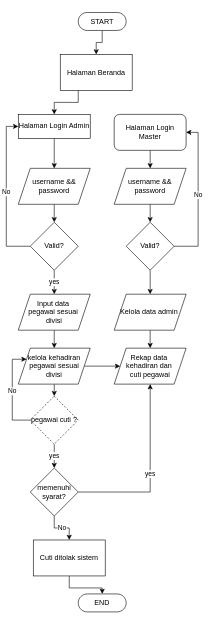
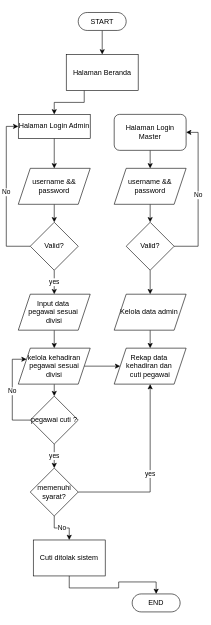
(96, 72) -> (102, 72)
(54, 420) -> (54, 420)
(102, 603) -> (156, 603)
